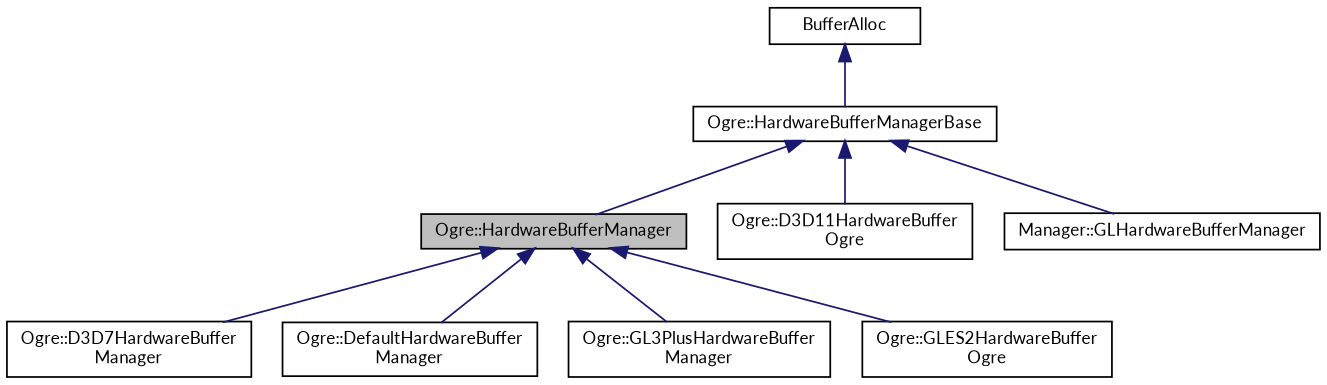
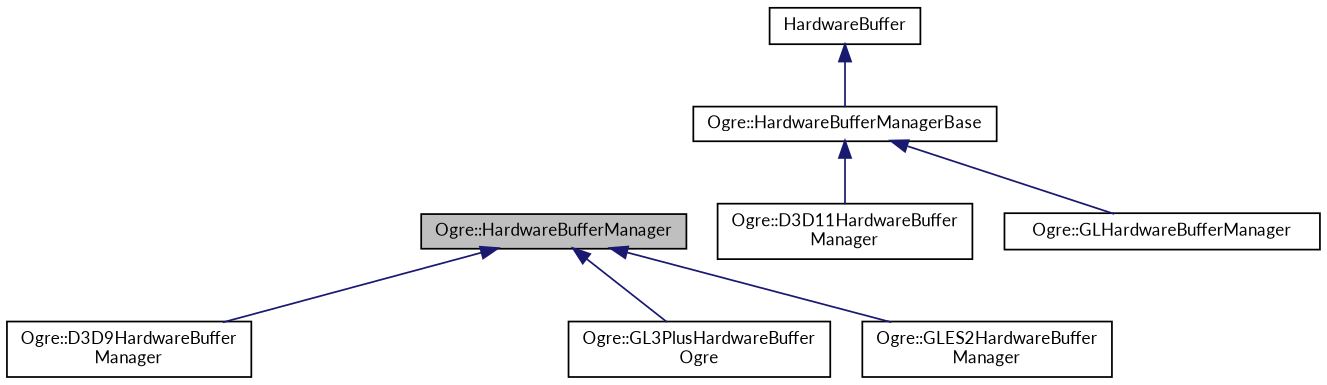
(845, 26) -> (845, 26)
(691, 181) -> none
(845, 231) -> (845, 231)
(1162, 231) -> (1162, 231)
(129, 349) -> (129, 349)
(410, 349) -> none
(699, 349) -> (699, 349)
(987, 349) -> (987, 349)
